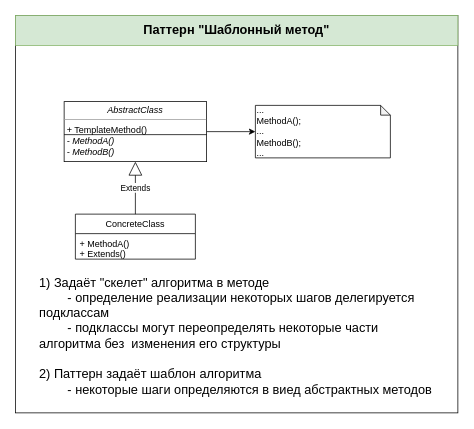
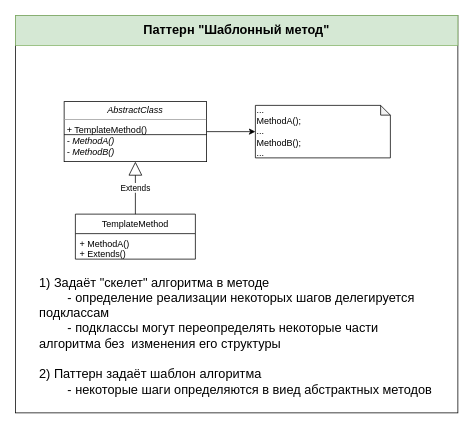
(135, 224) -> (135, 224)
